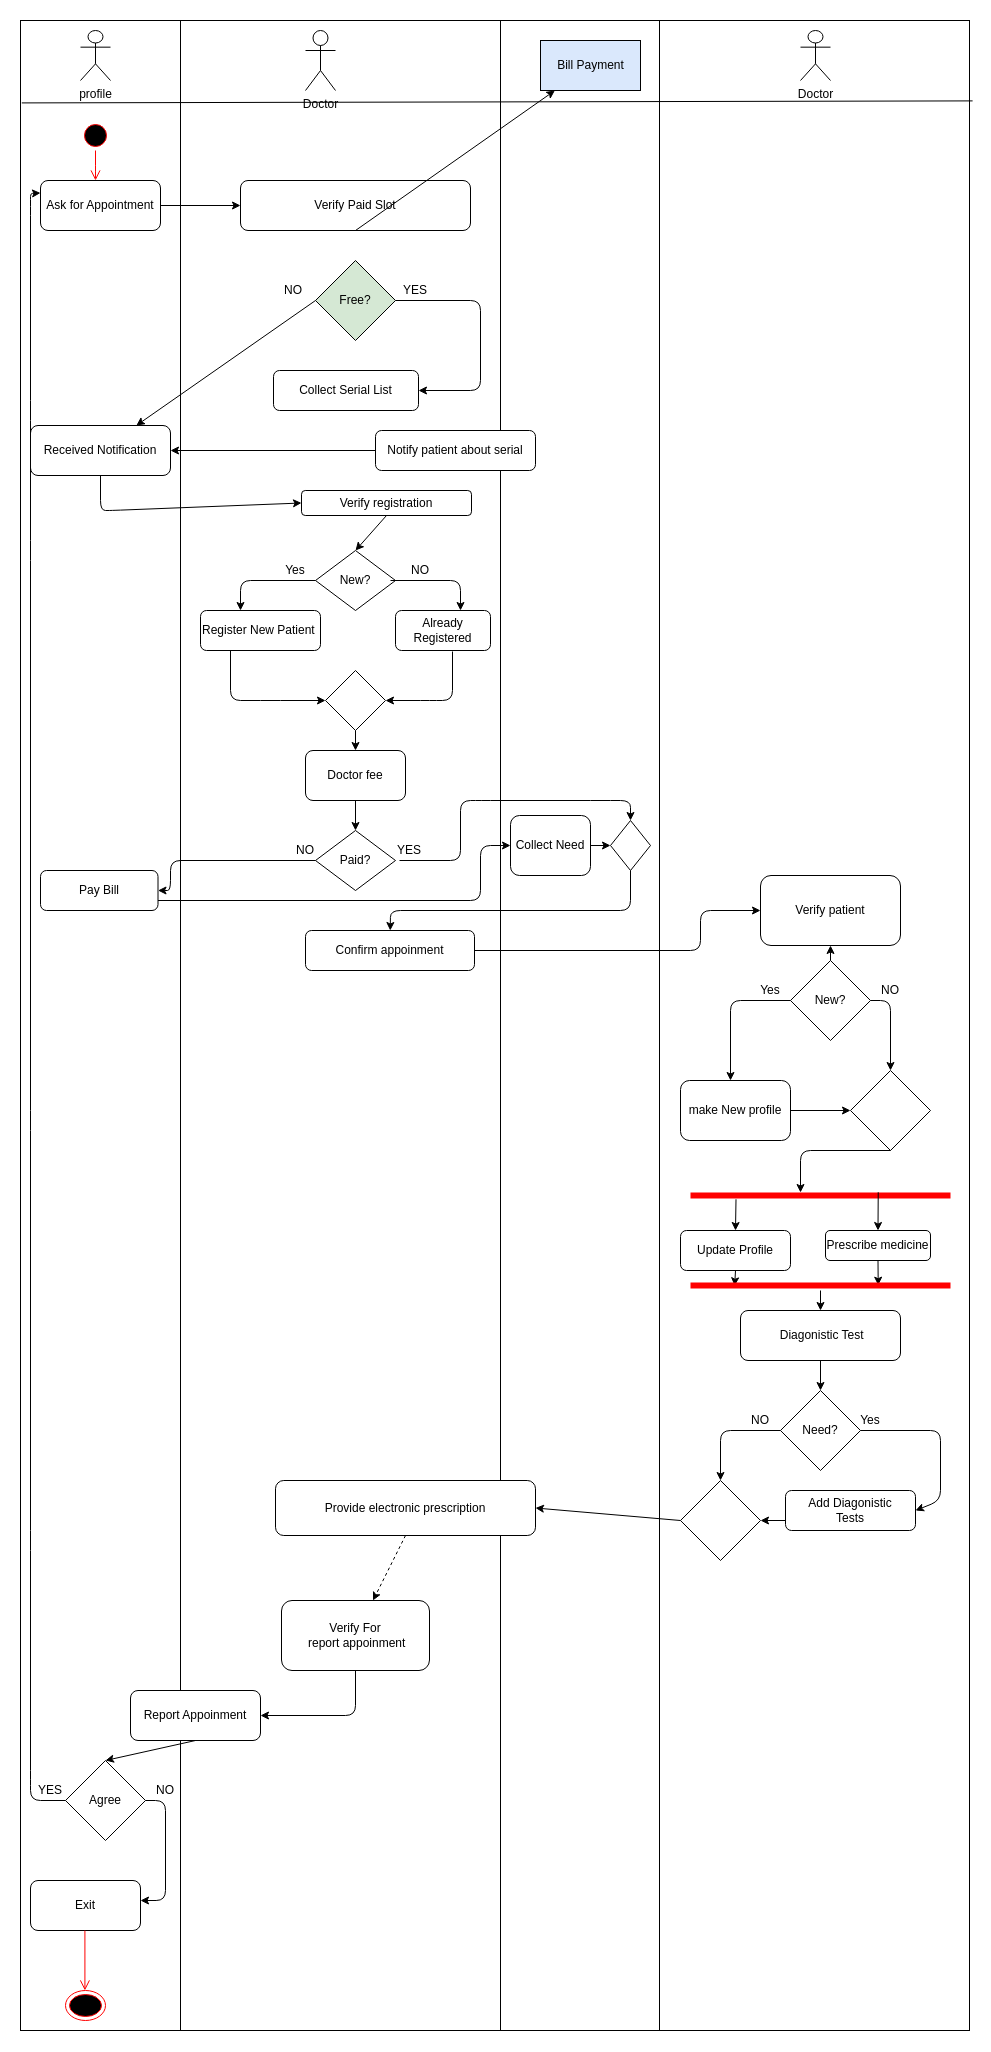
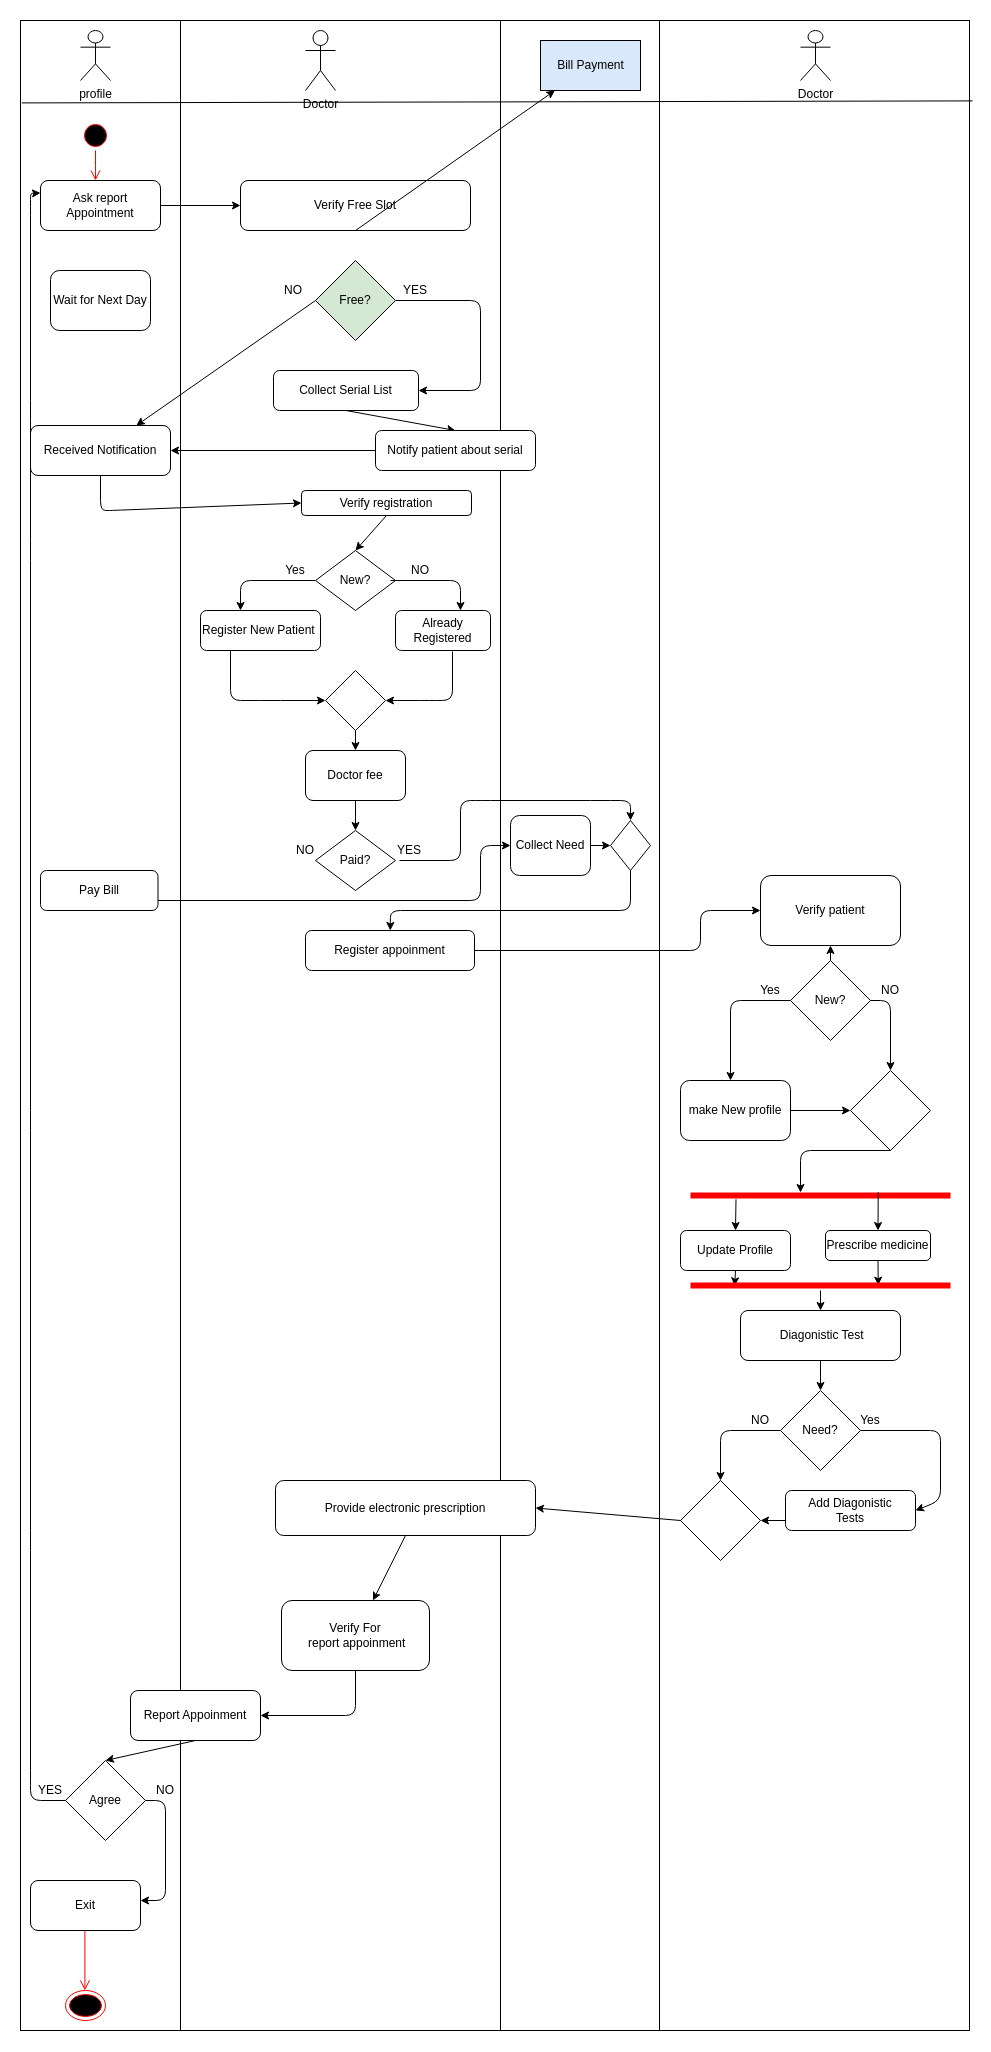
(101, 206) -> (101, 206)
(356, 206) -> (356, 206)
none -> (101, 301)
none -> (398, 420)
(232, 861) -> none
(390, 951) -> (390, 951)
(390, 1566) -> (390, 1566)
